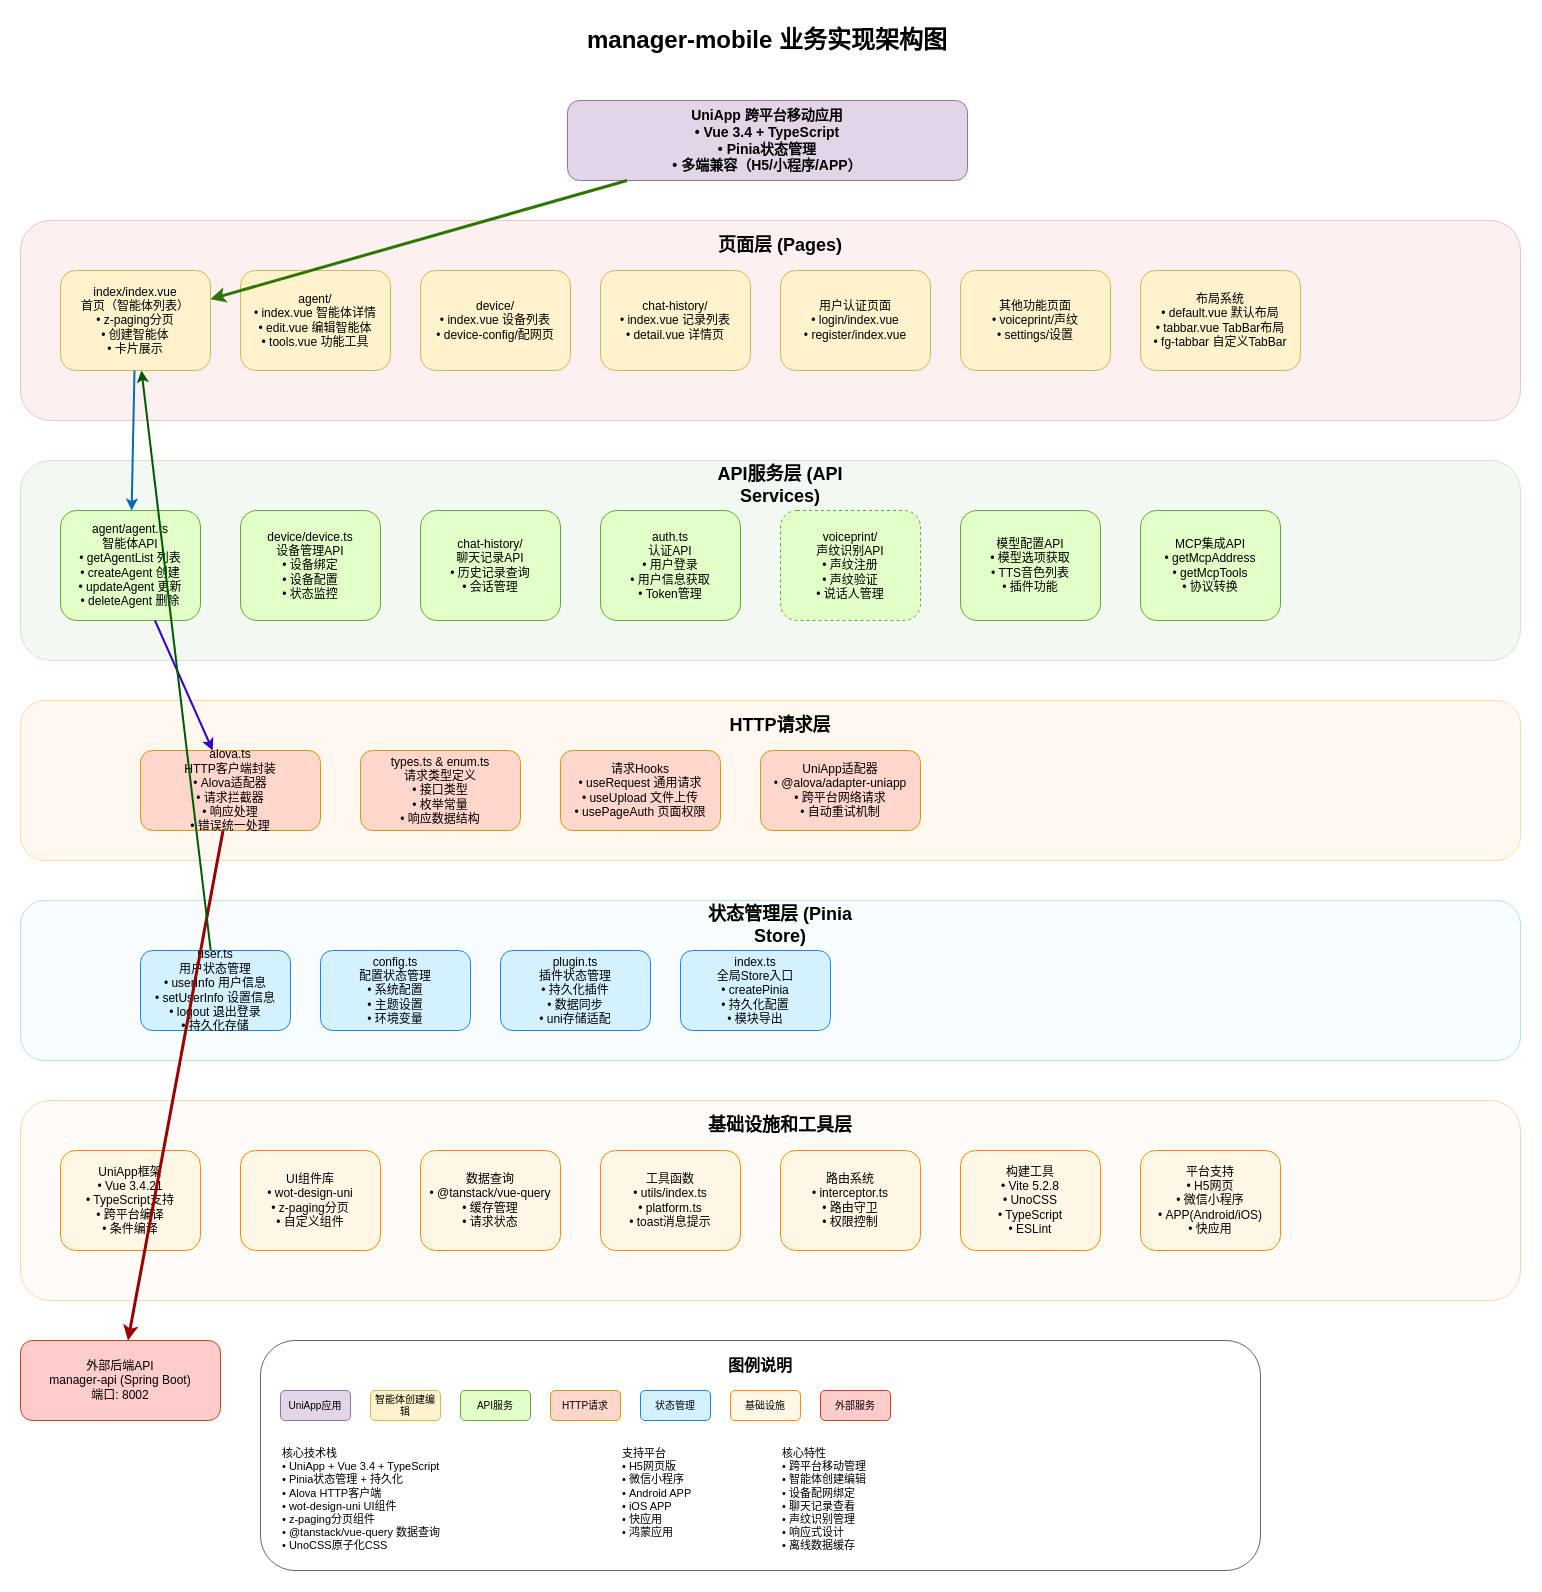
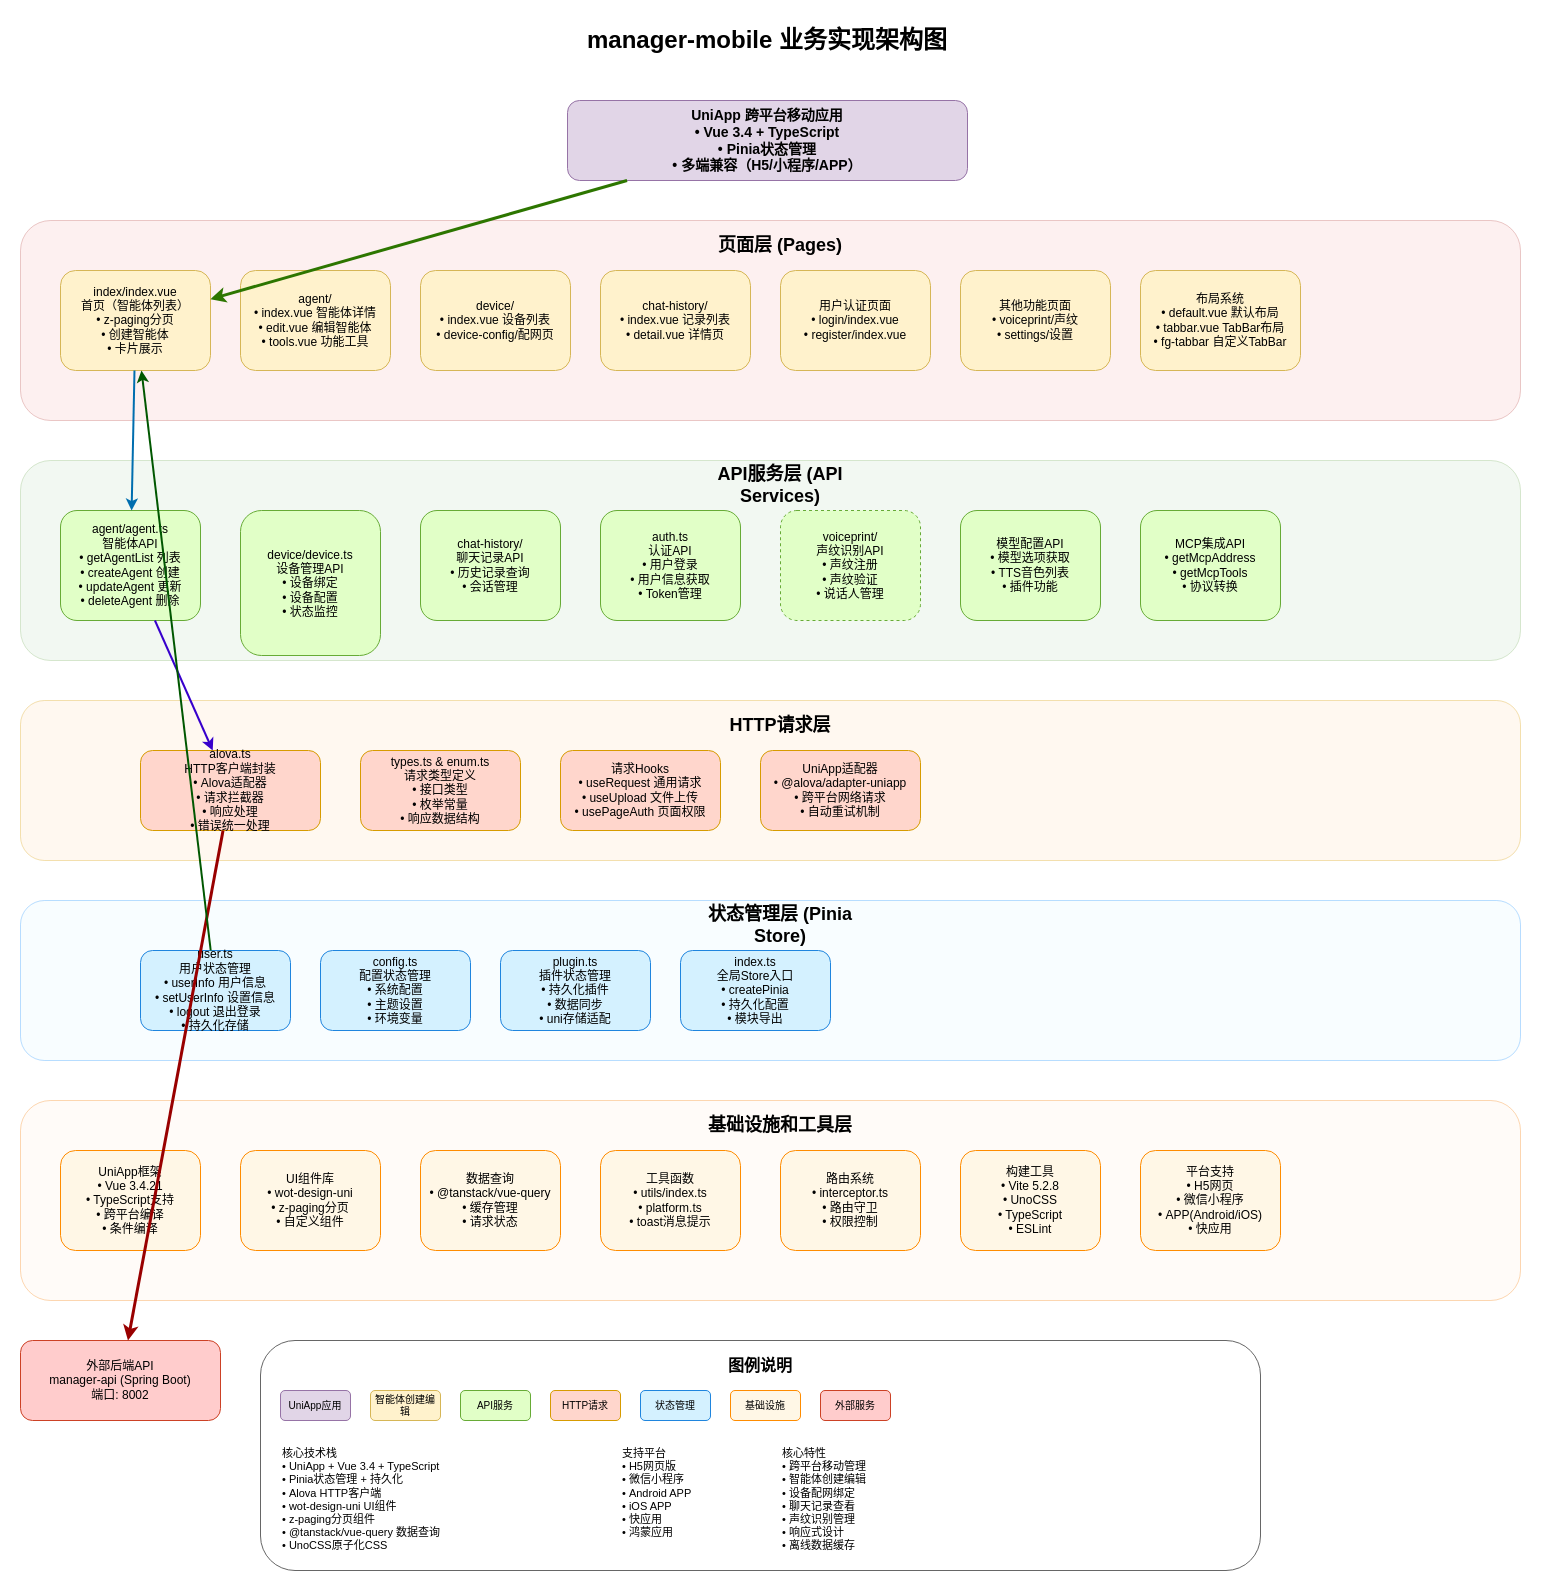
(311, 566) -> (311, 583)
